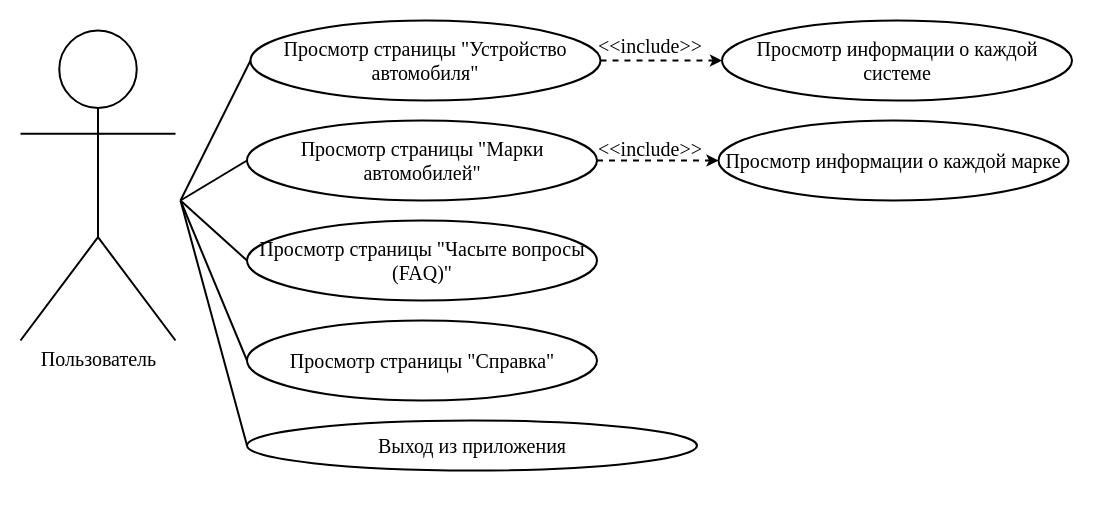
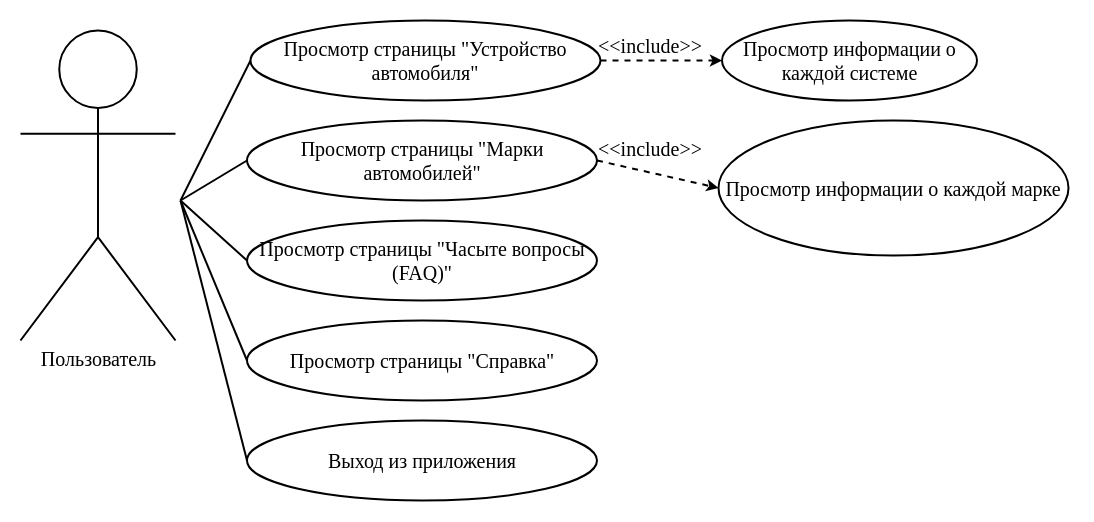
(897, 61) -> (850, 61)
(894, 161) -> (894, 188)
(472, 446) -> (422, 461)
